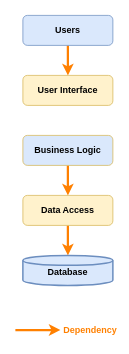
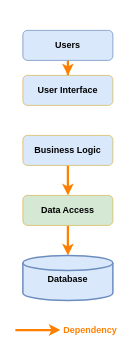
(68, 30) -> (68, 45)
(68, 90) -> (68, 90)
(68, 210) -> (68, 210)
(68, 270) -> (68, 278)
